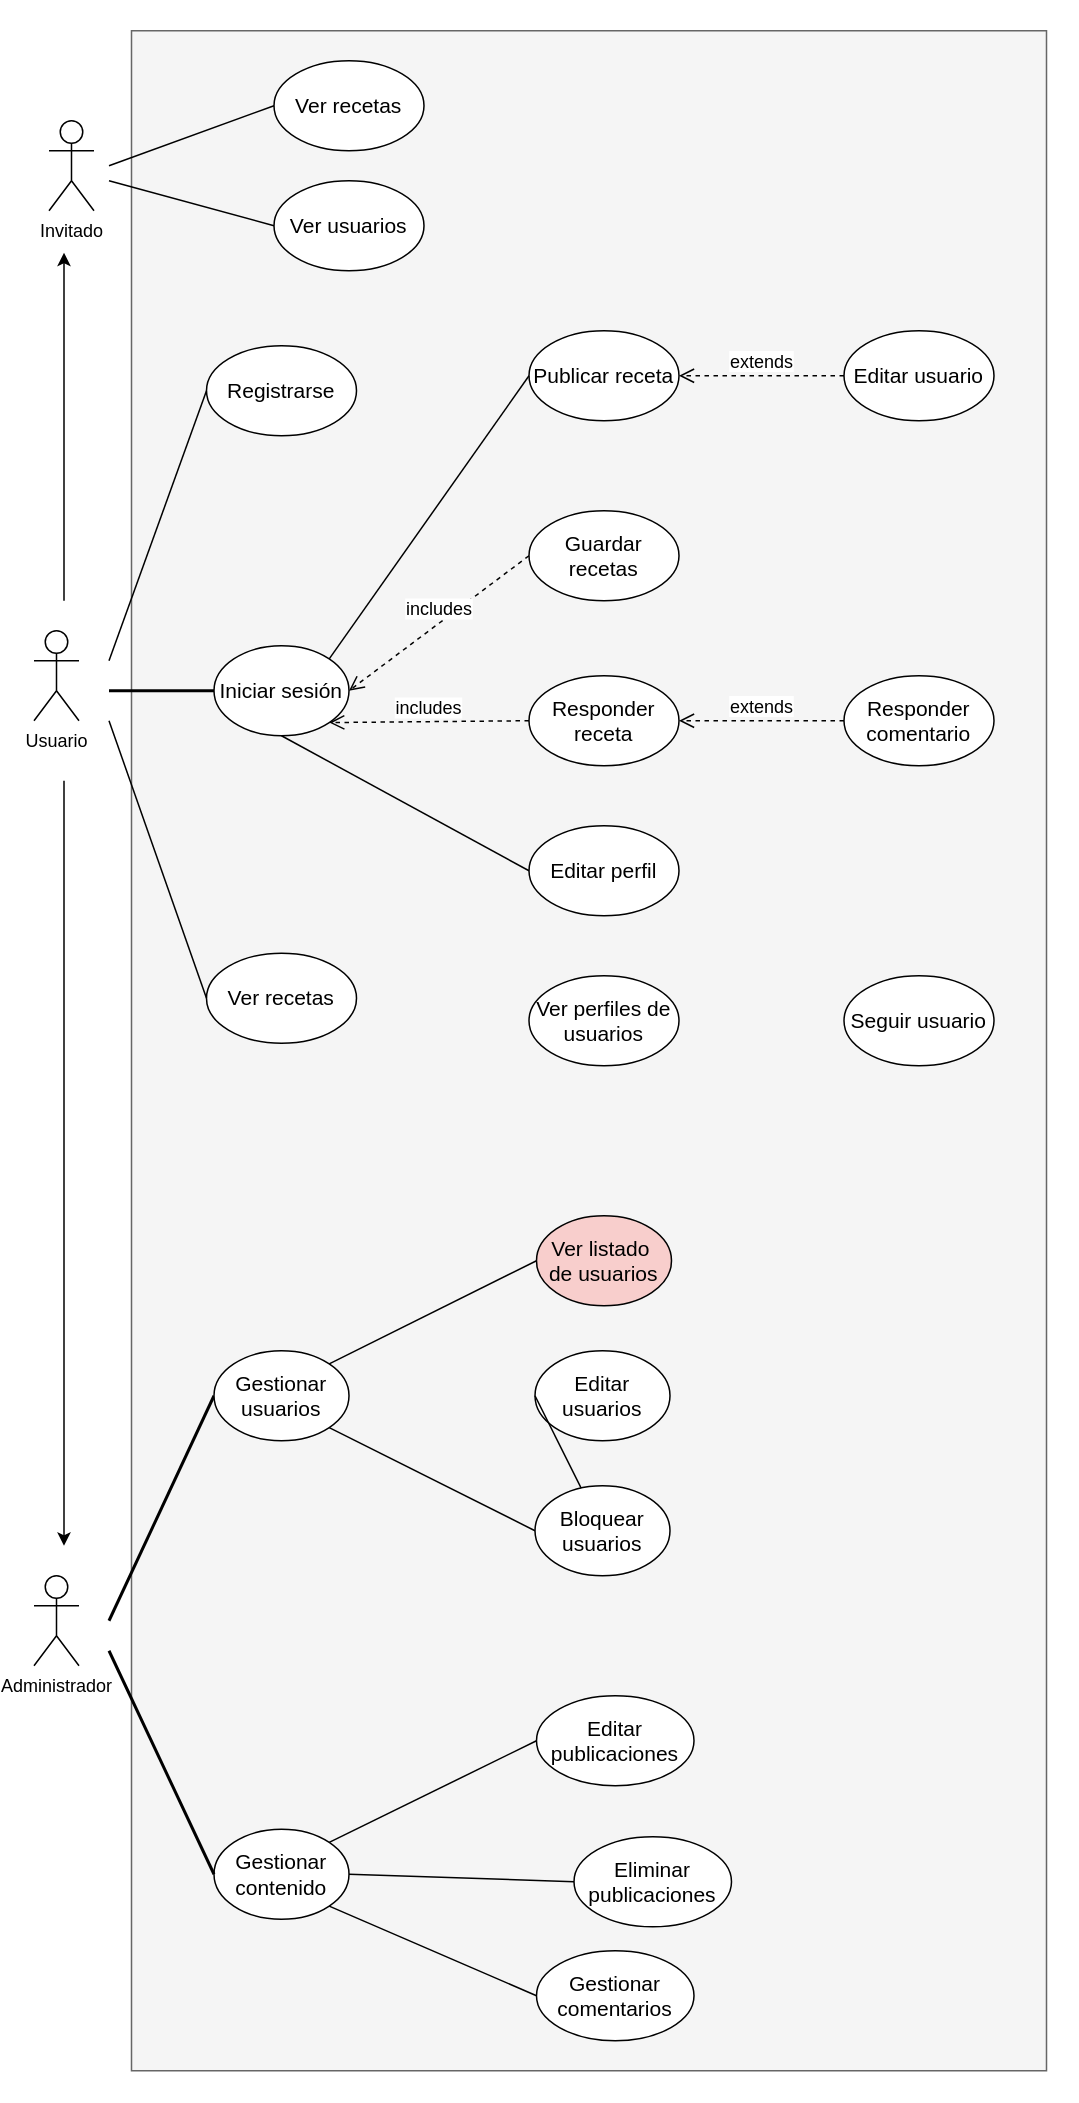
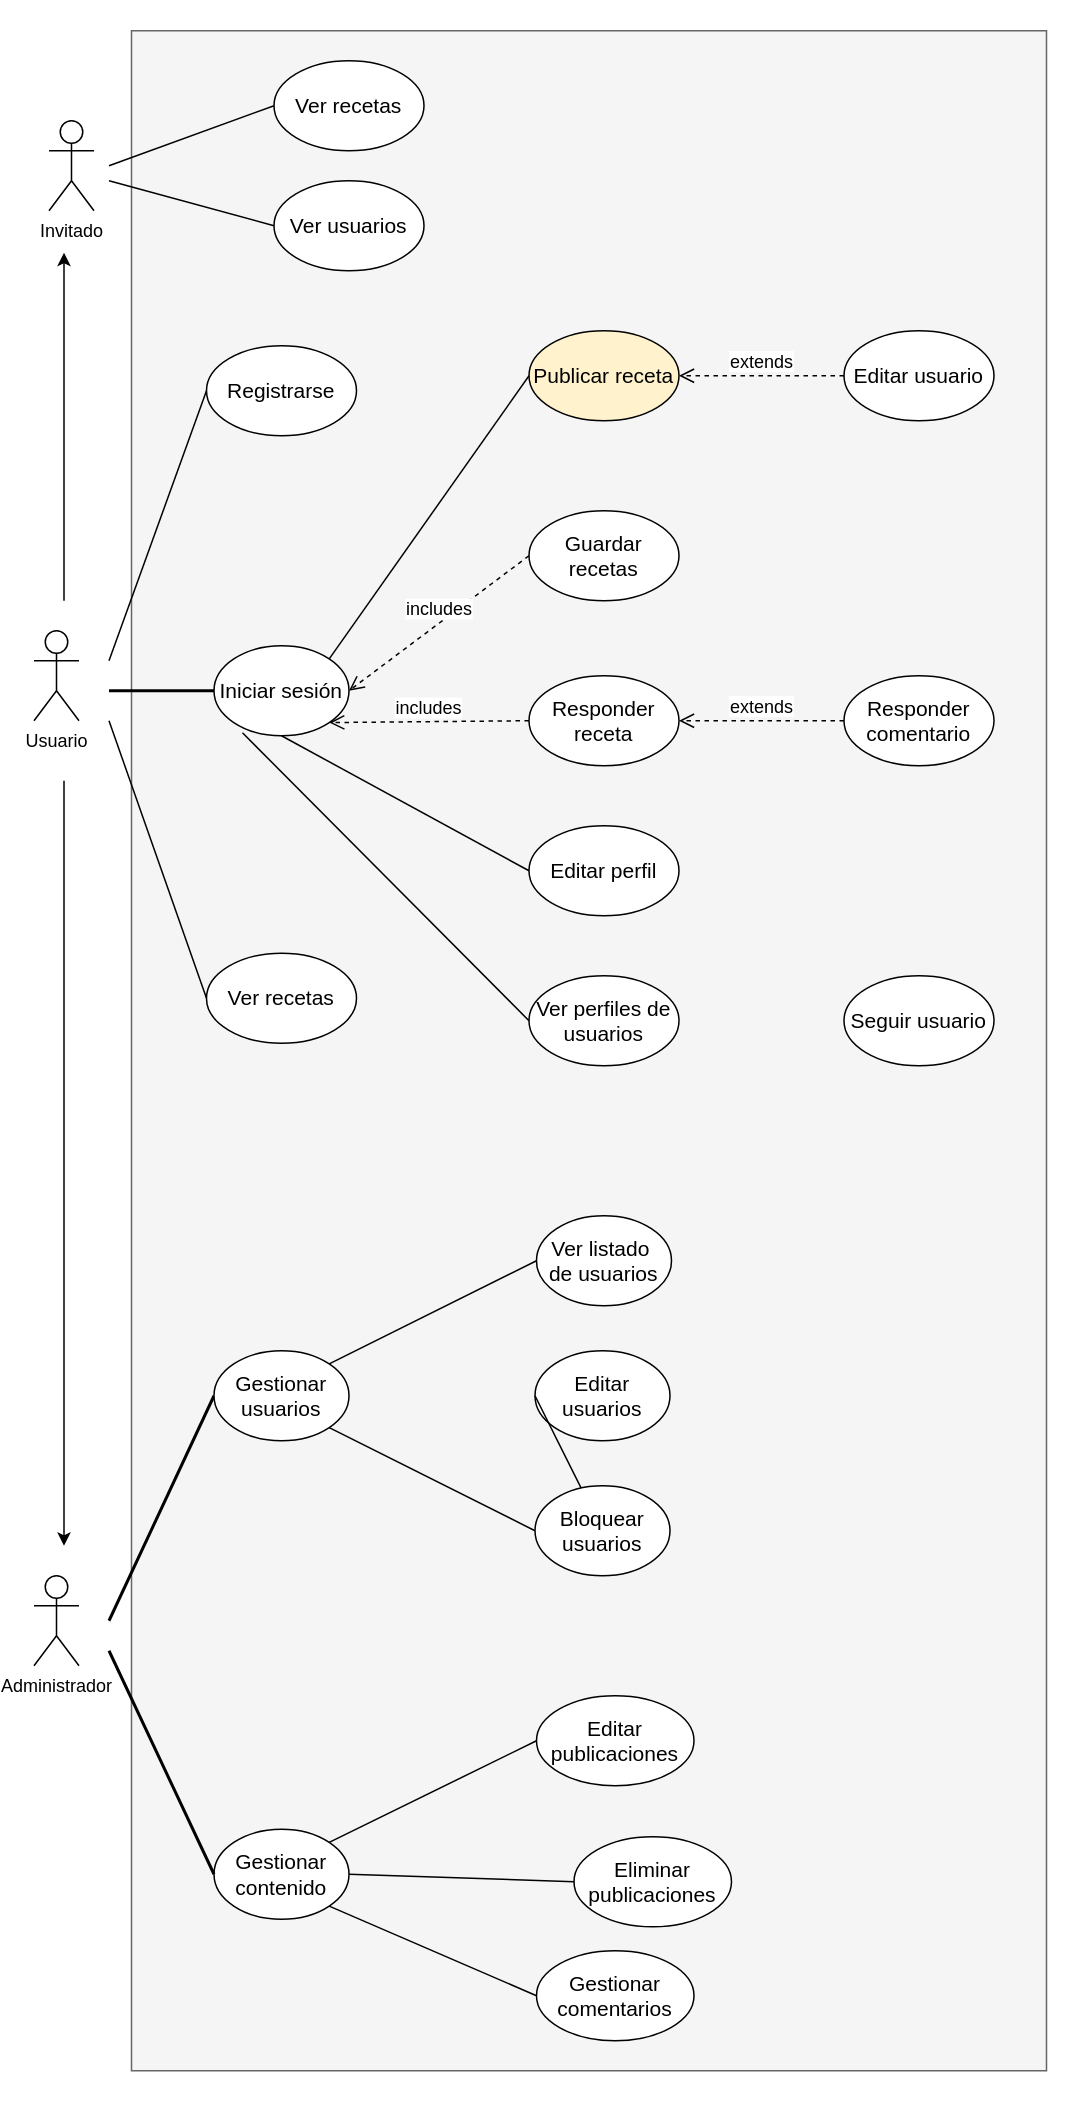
(604, 376) -> (604, 376)
none -> (385, 877)
(604, 1261) -> (604, 1261)
